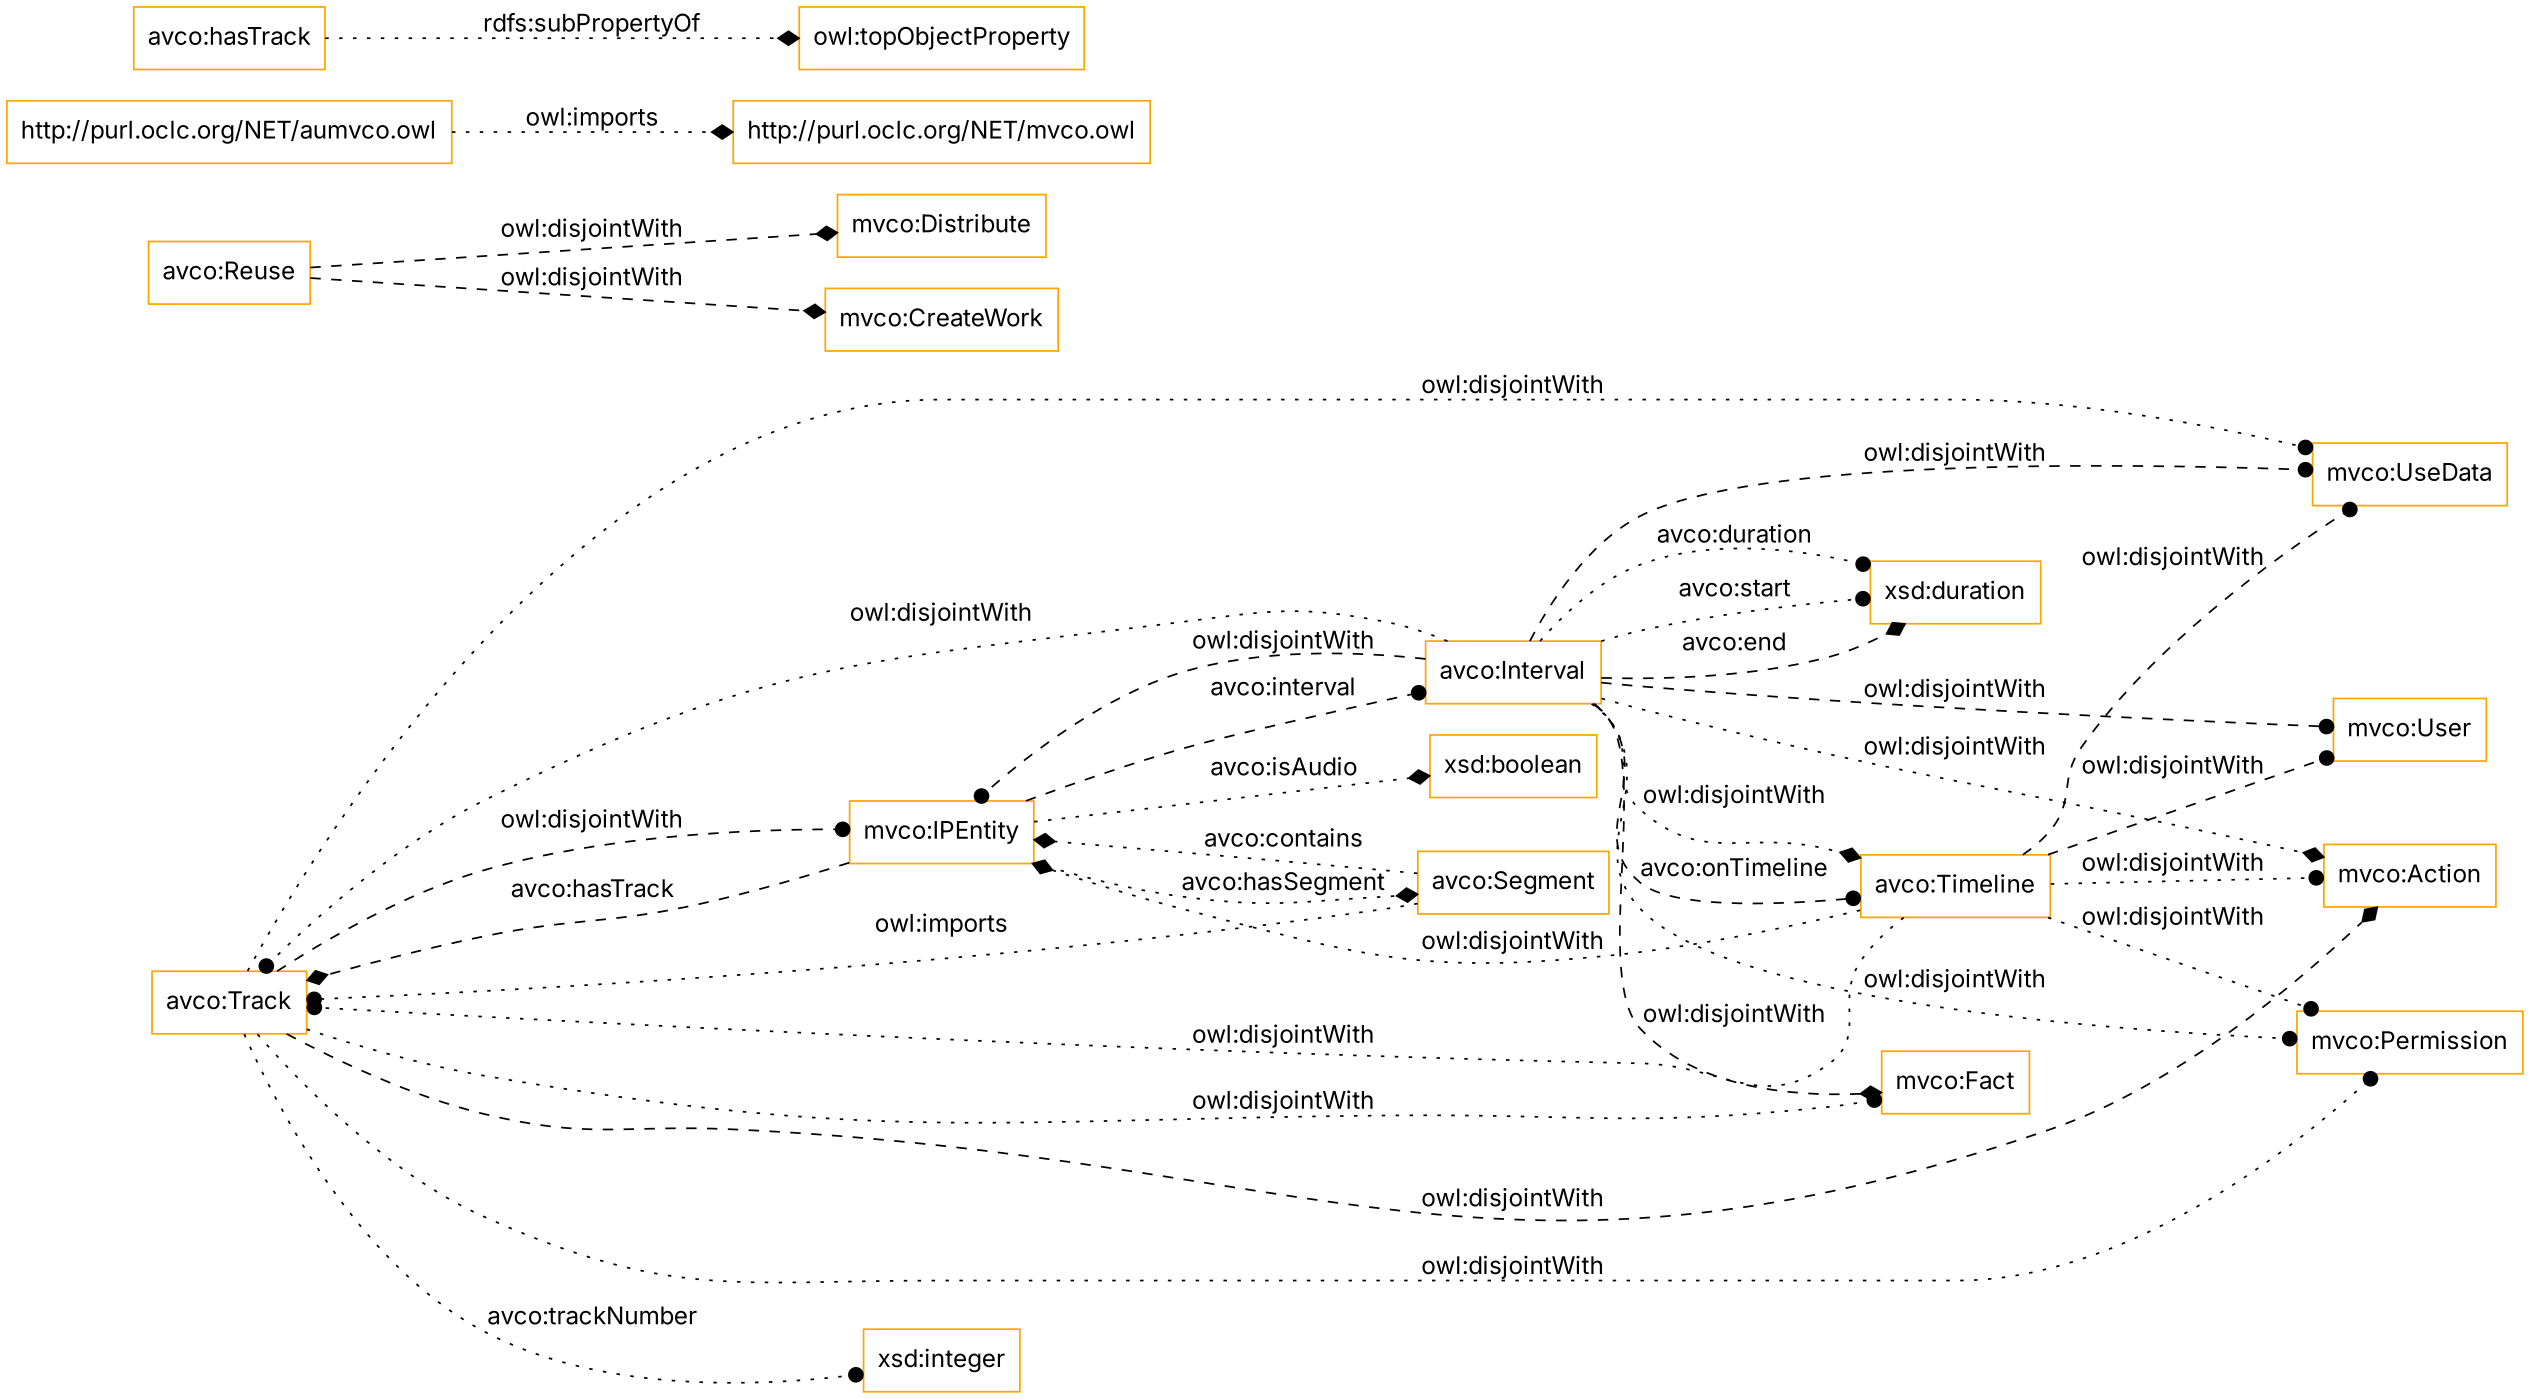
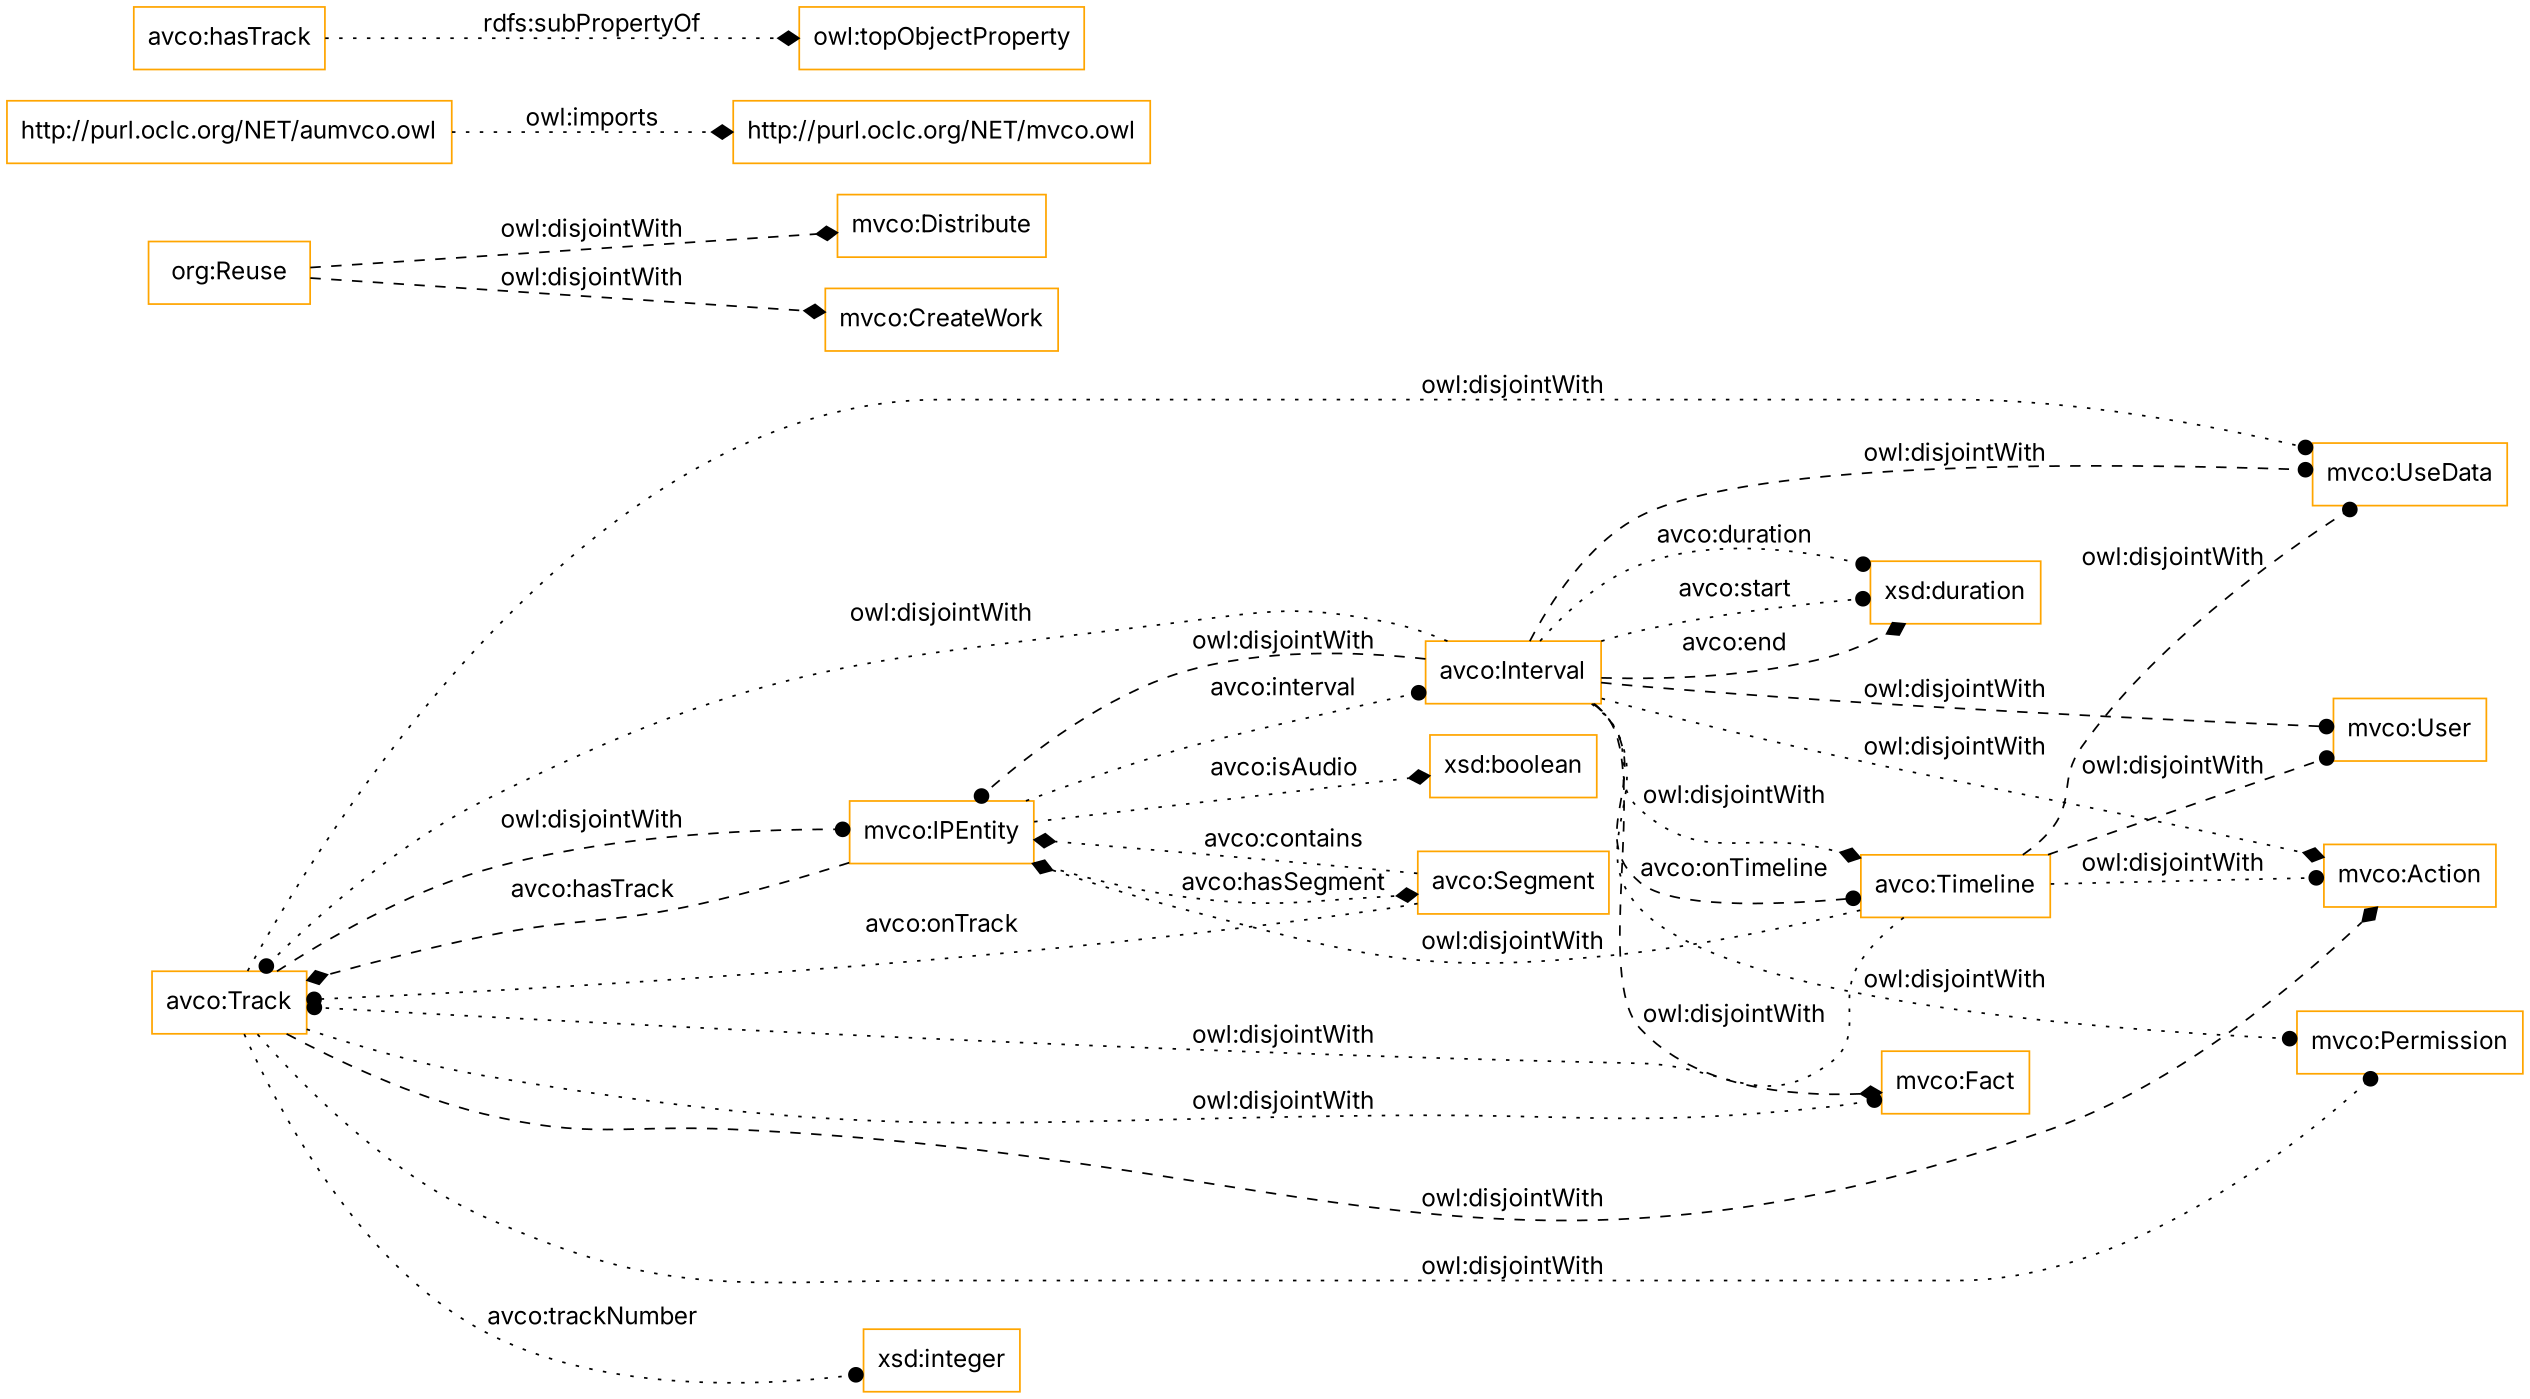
(229, 273) -> (229, 273)
(1217, 740) -> (1217, 740)
(942, 925) -> (942, 925)
(2176, 962) -> none
